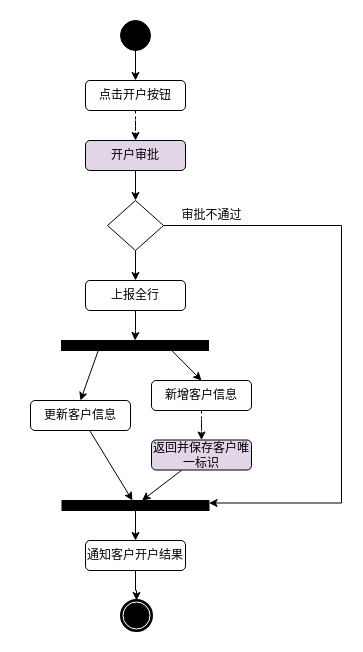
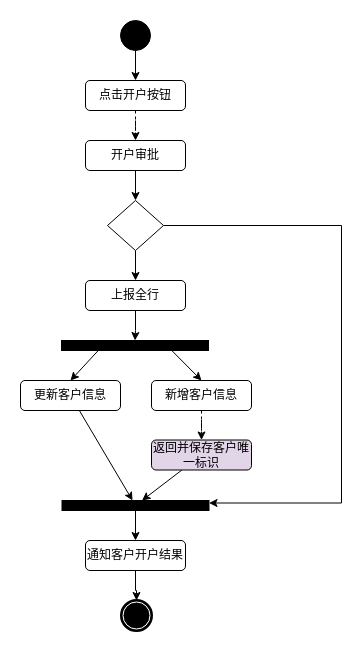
(136, 156) -> (136, 156)
(212, 216) -> none
(81, 416) -> (71, 396)
